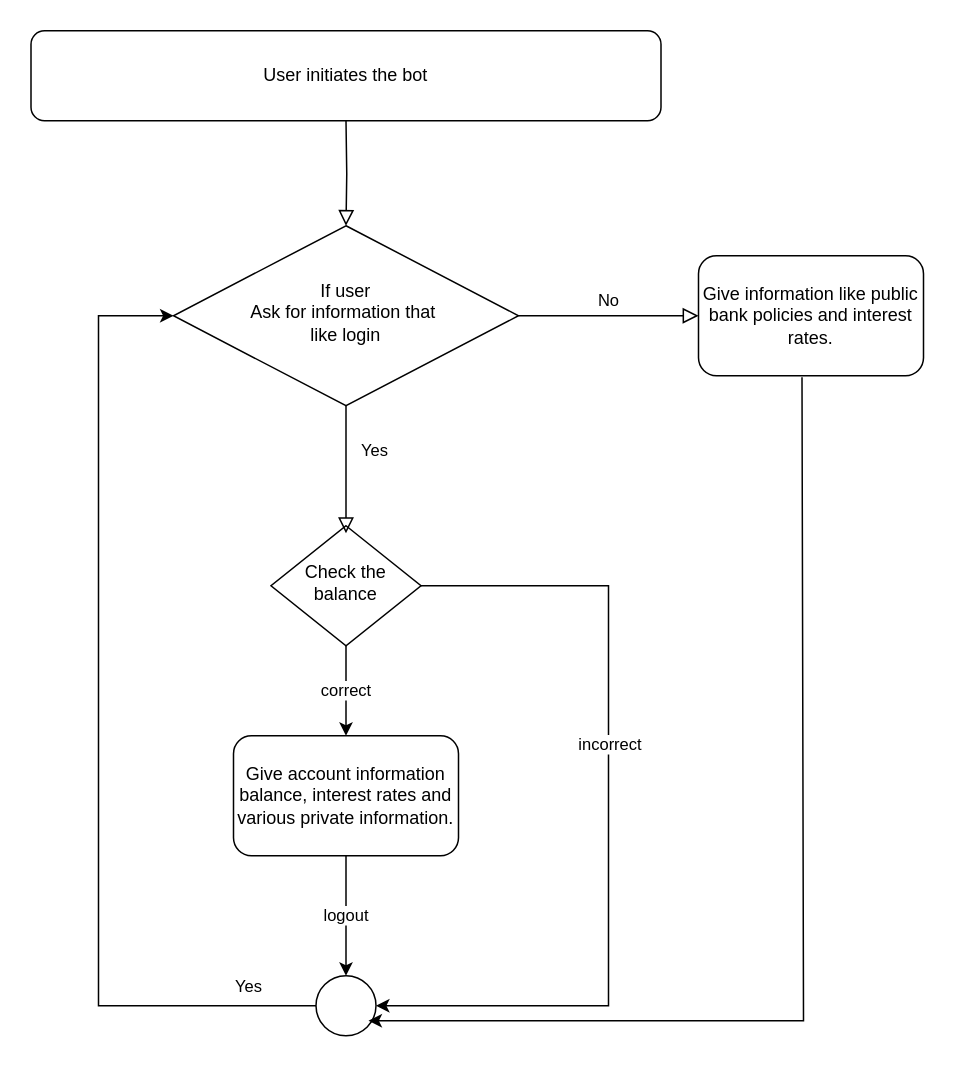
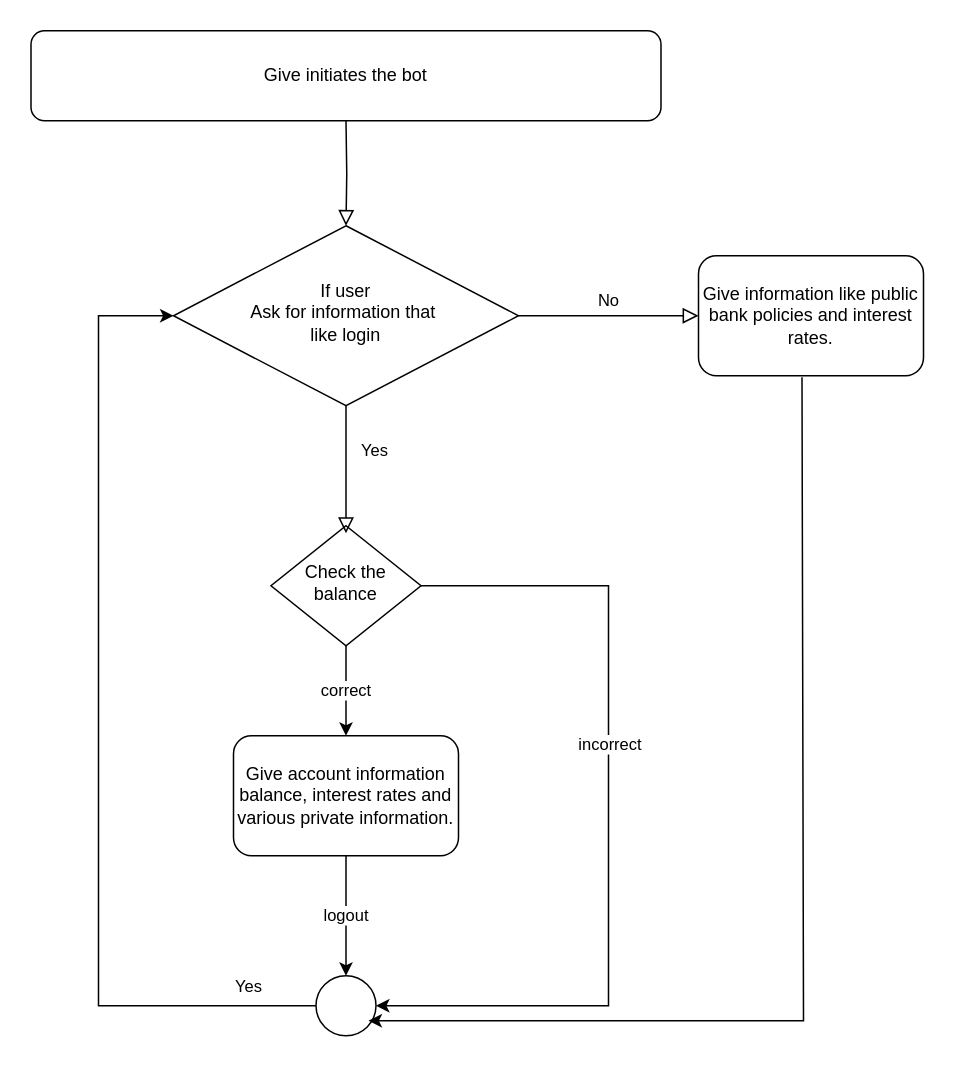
(346, 76) -> (346, 76)
